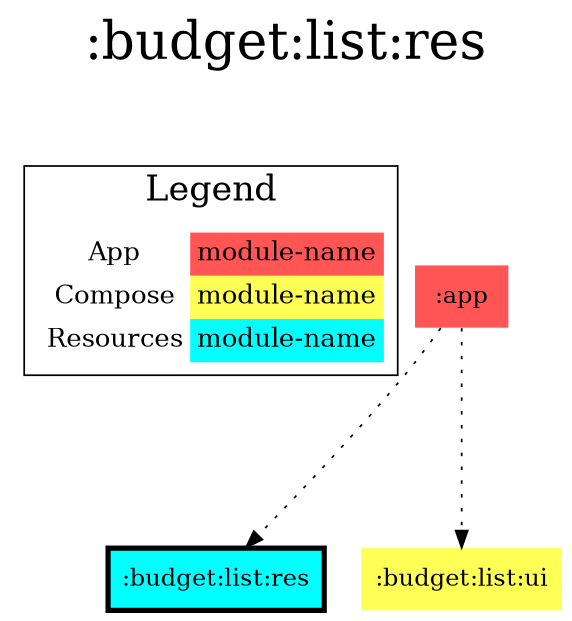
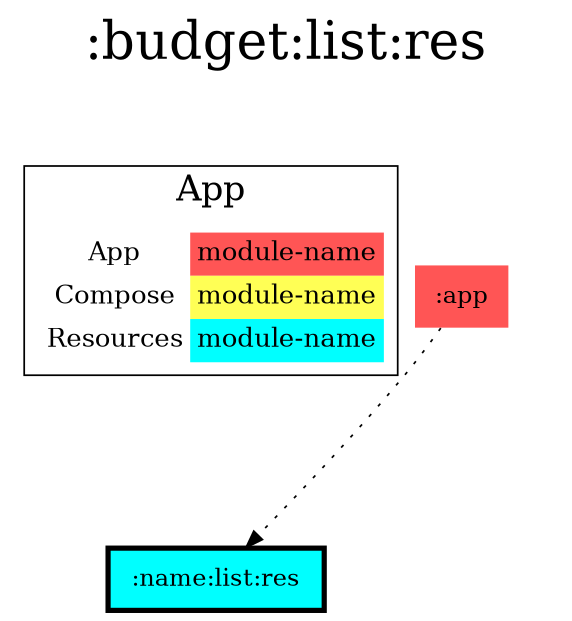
(211, 192) -> (211, 192)
(216, 579) -> (216, 579)
(462, 579) -> none
